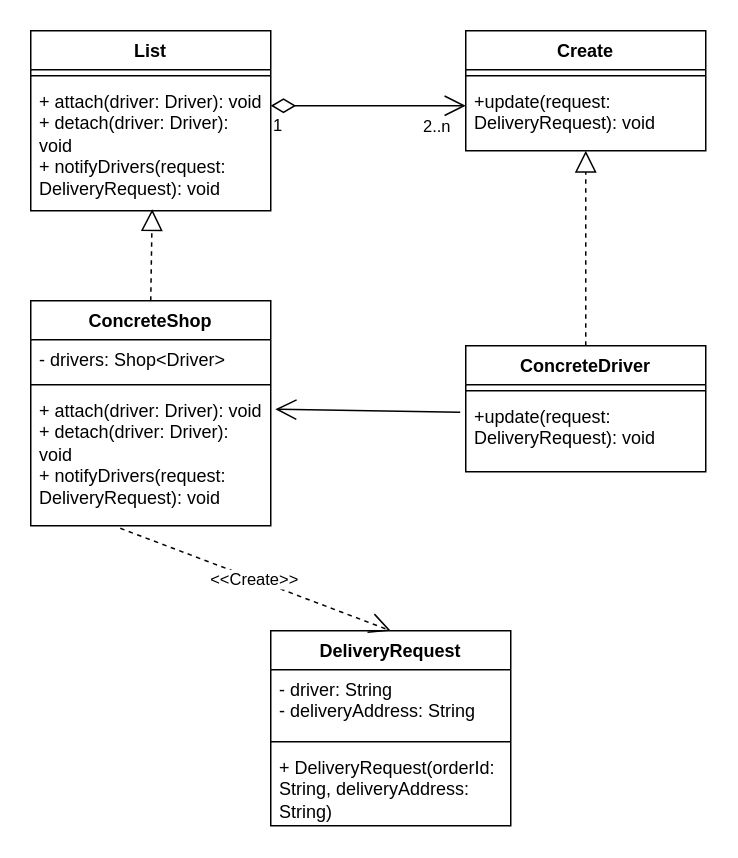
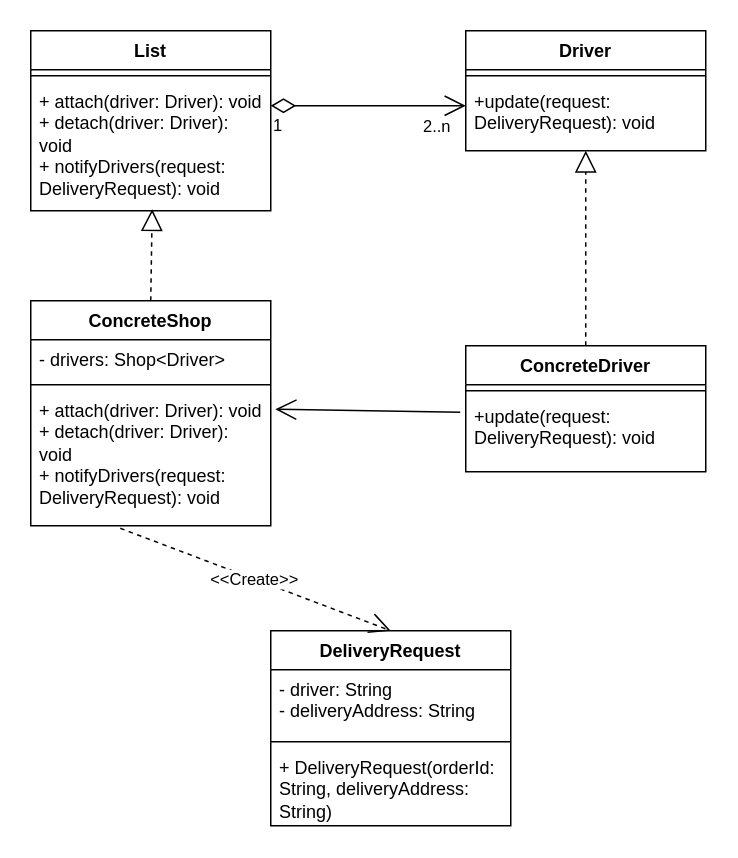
(586, 52) -> (586, 52)
